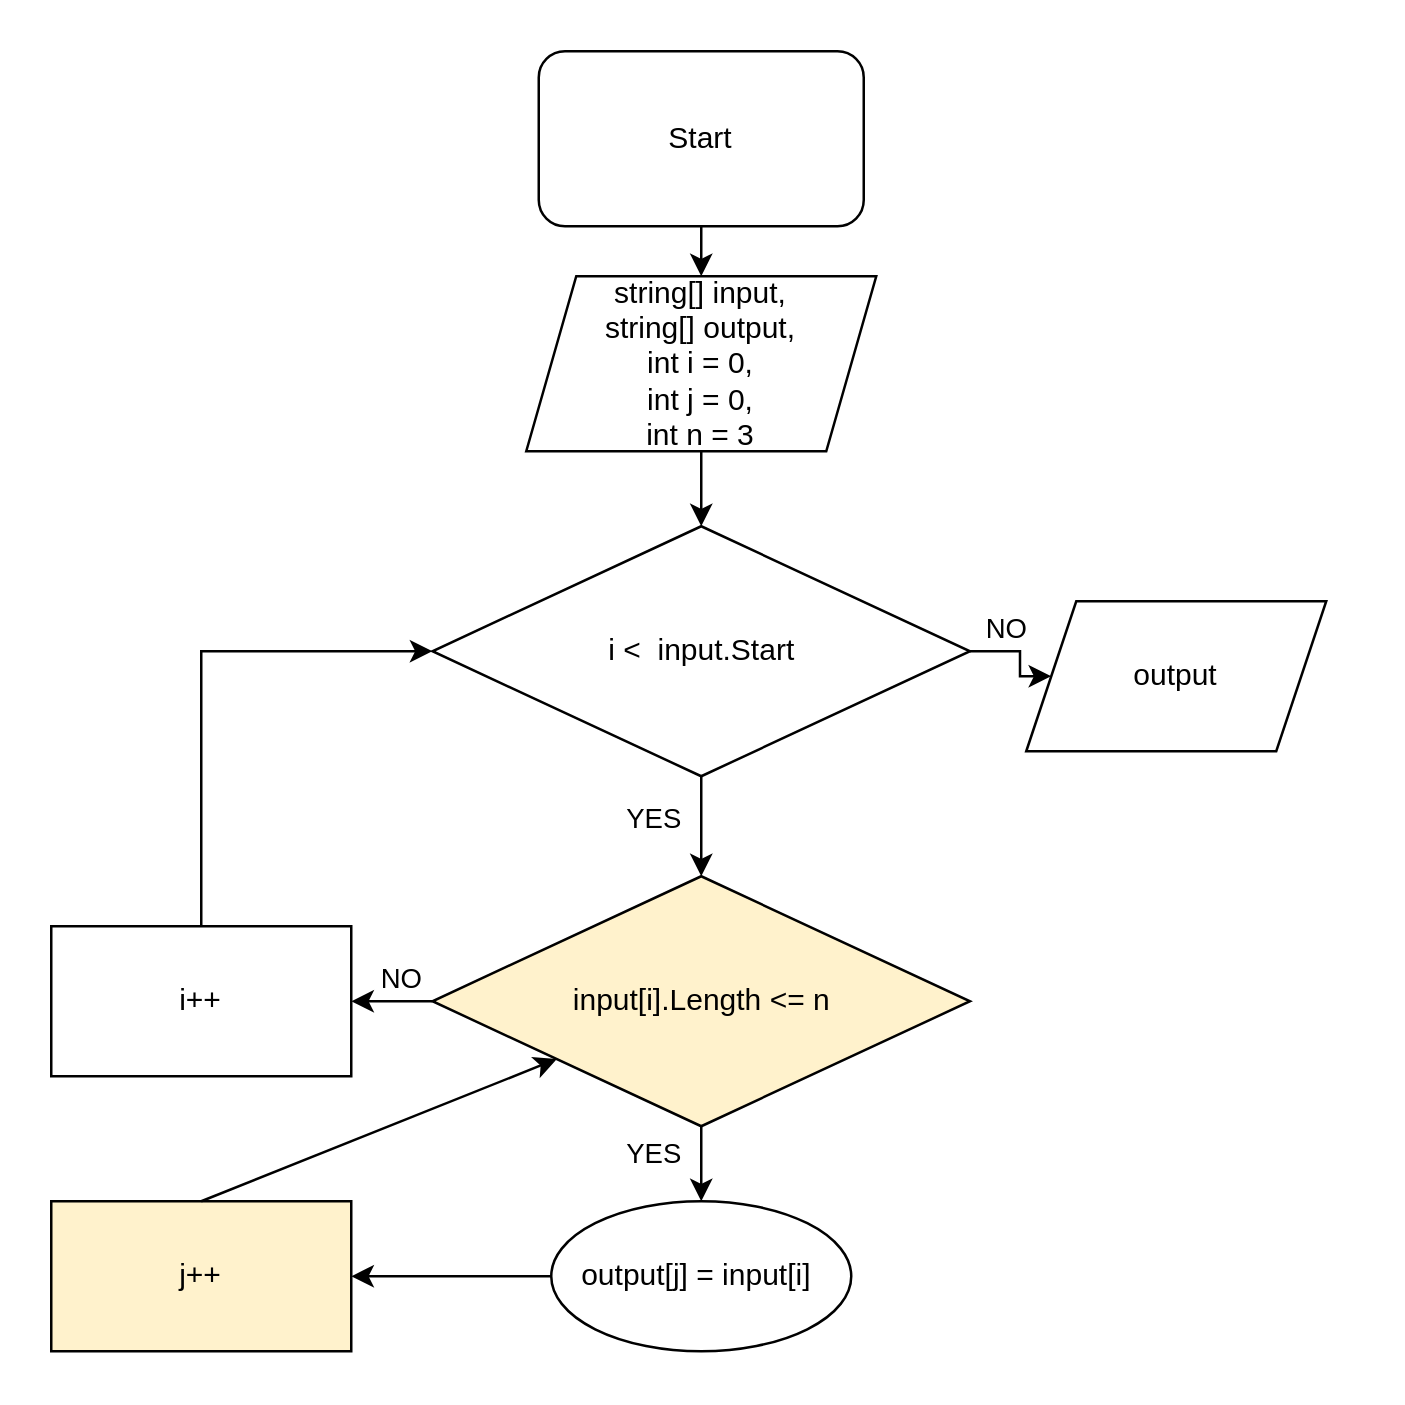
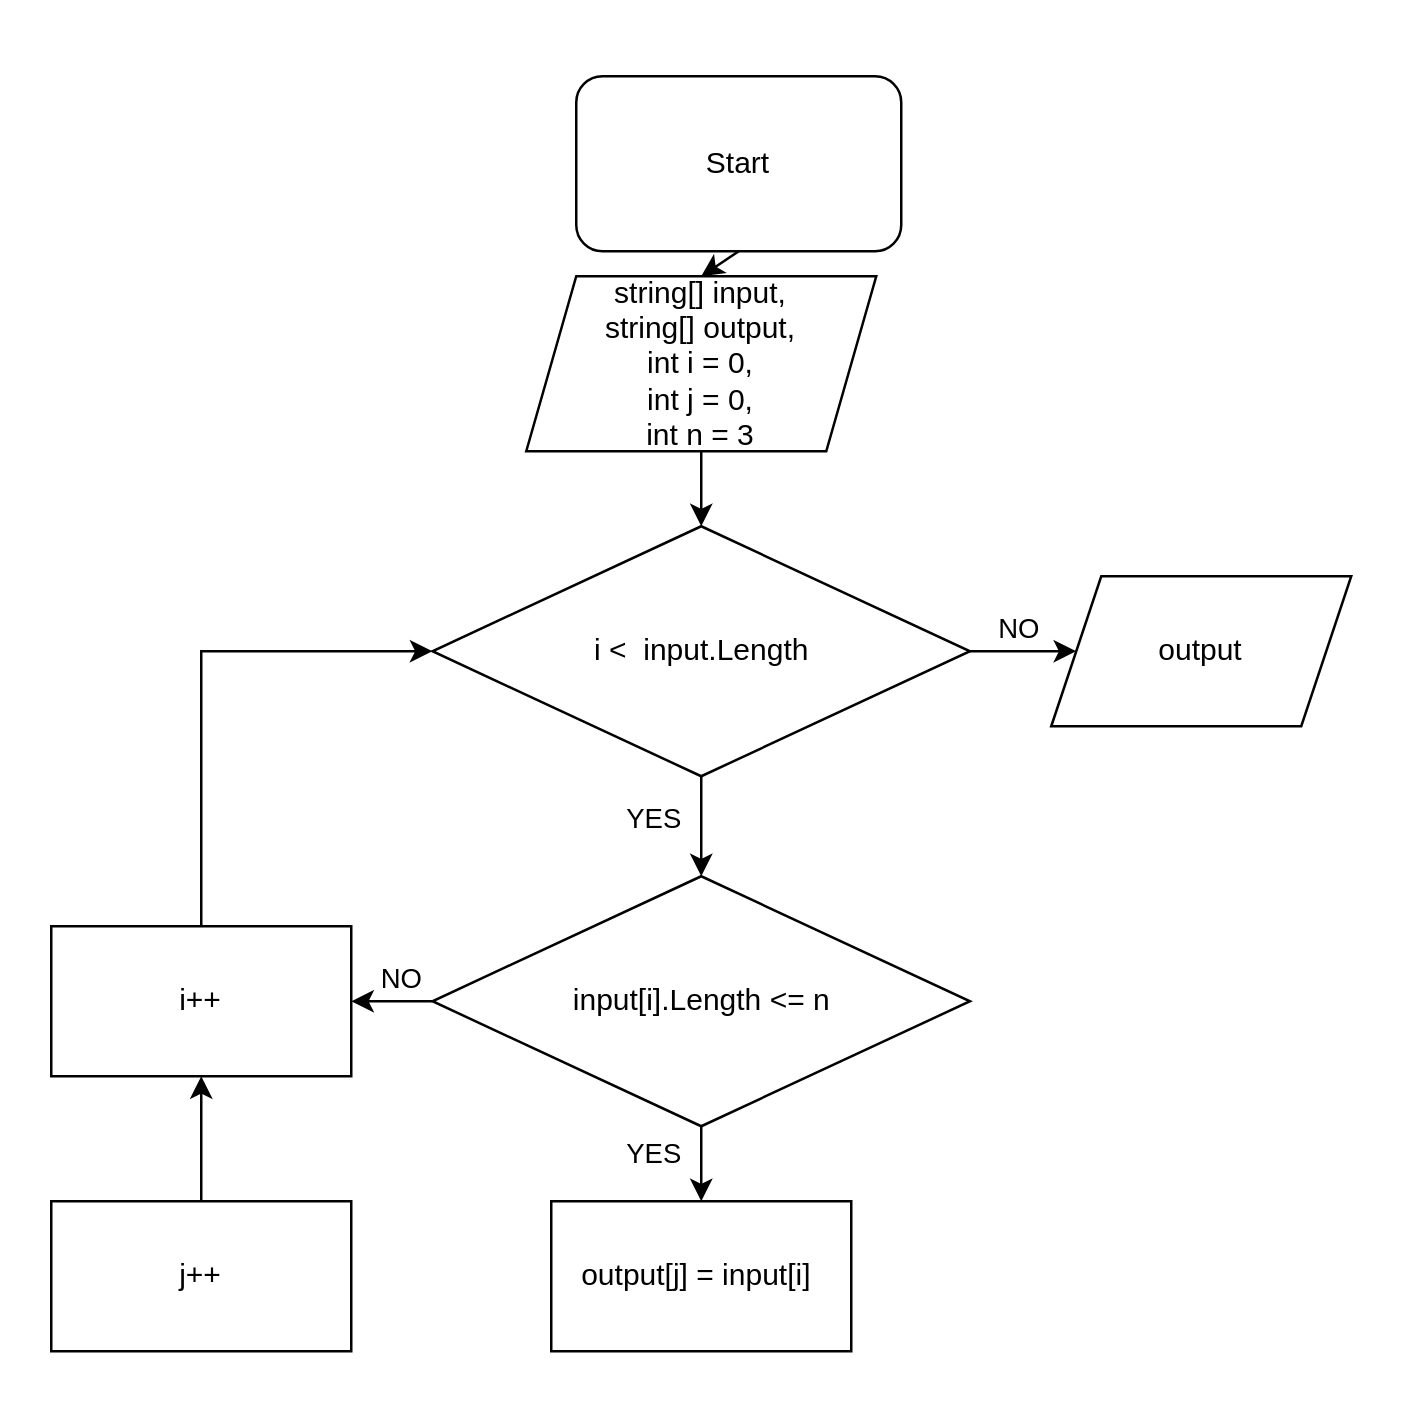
(701, 139) -> (739, 164)
(703, 651) -> (703, 651)
(1176, 676) -> (1201, 651)
(701, 1001) -> (701, 1001)
(372, 1133) -> (201, 1147)
(201, 1276) -> (201, 1276)
(459, 1276) -> none
(701, 1276) -> (701, 1276)
